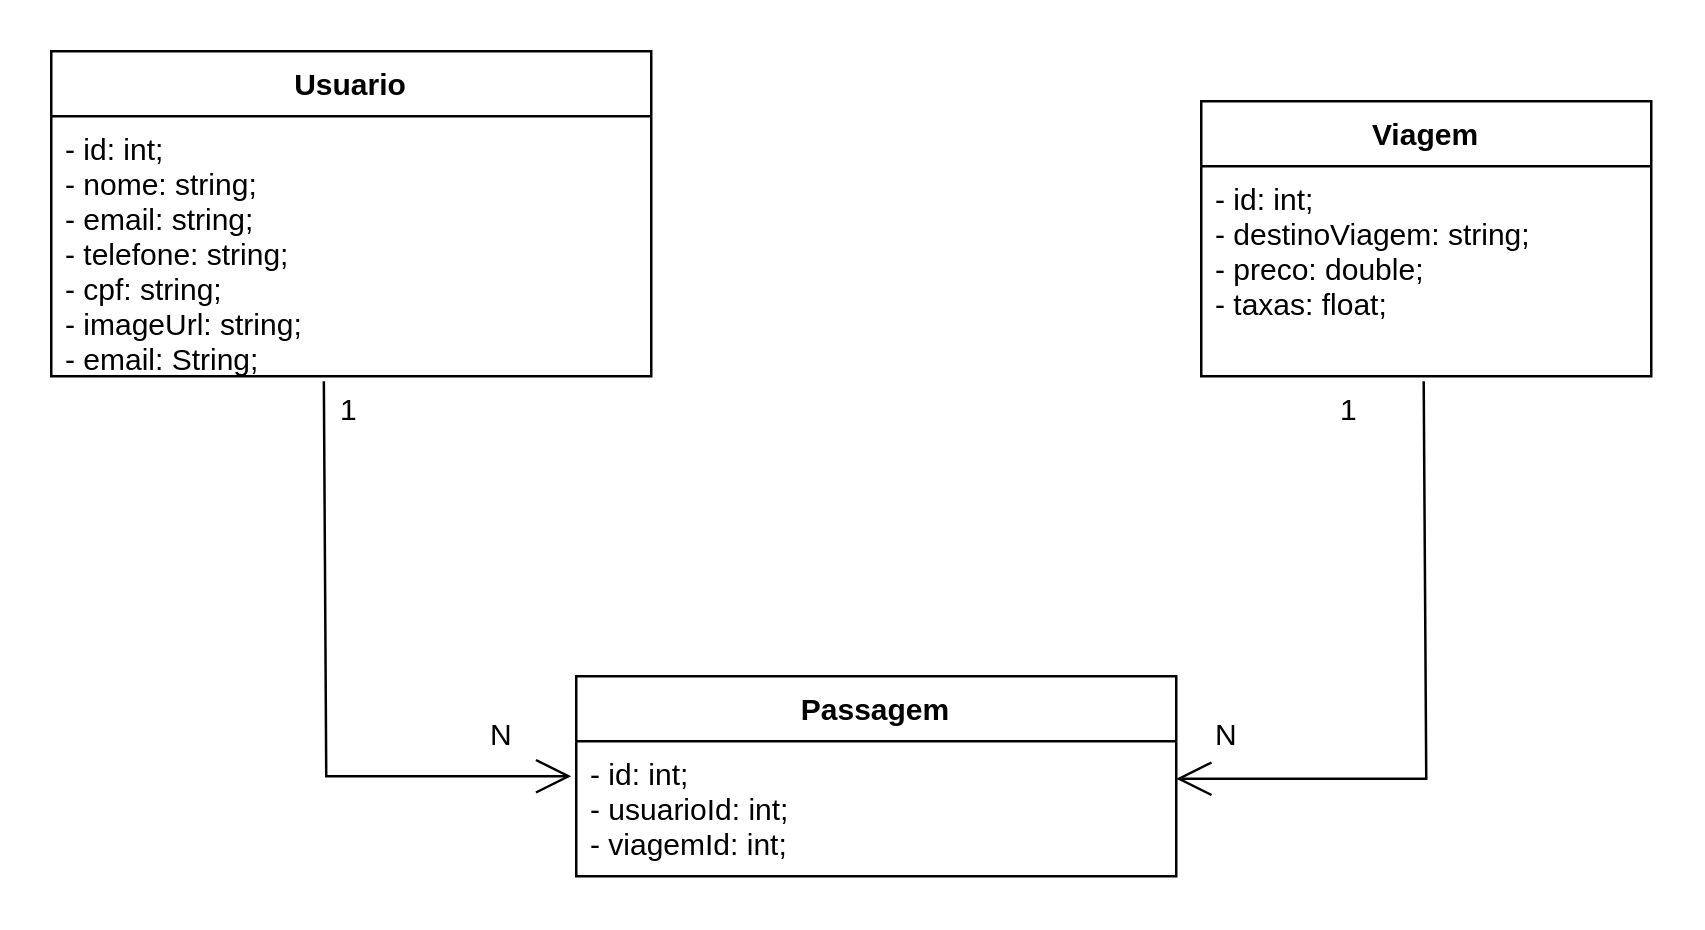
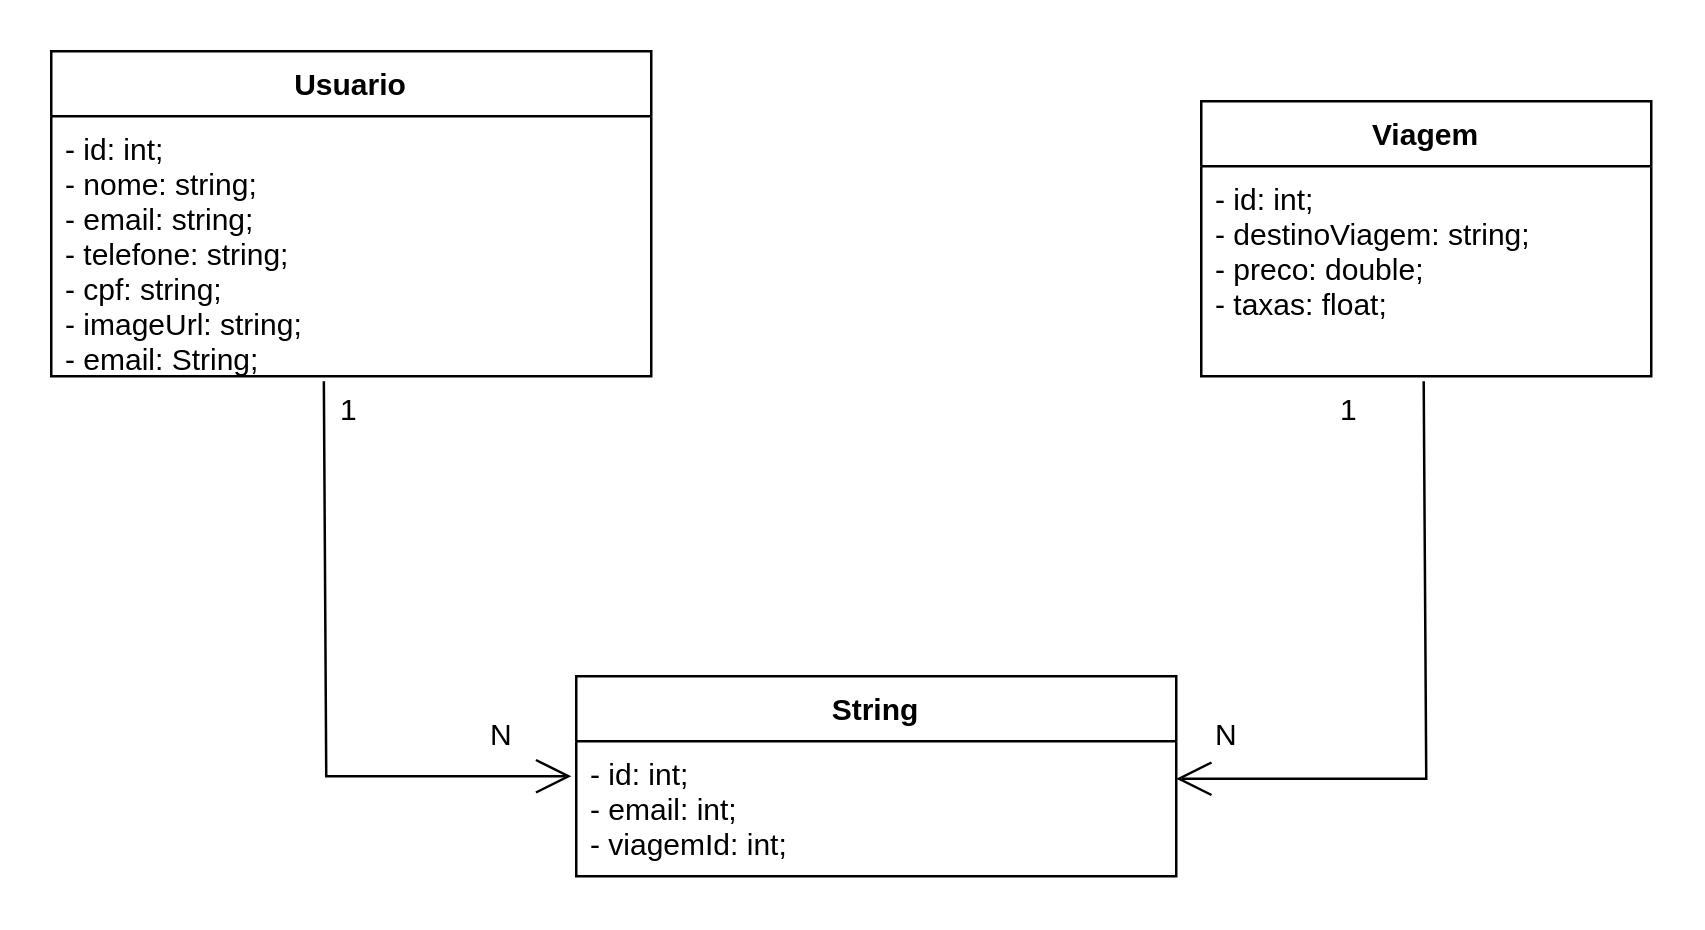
(875, 710) -> (875, 710)
(651, 775) -> (651, 775)
